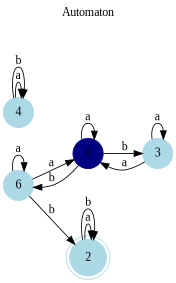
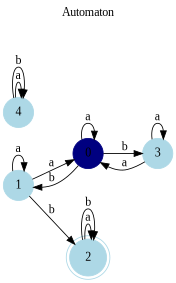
(18, 185) -> (18, 185)
